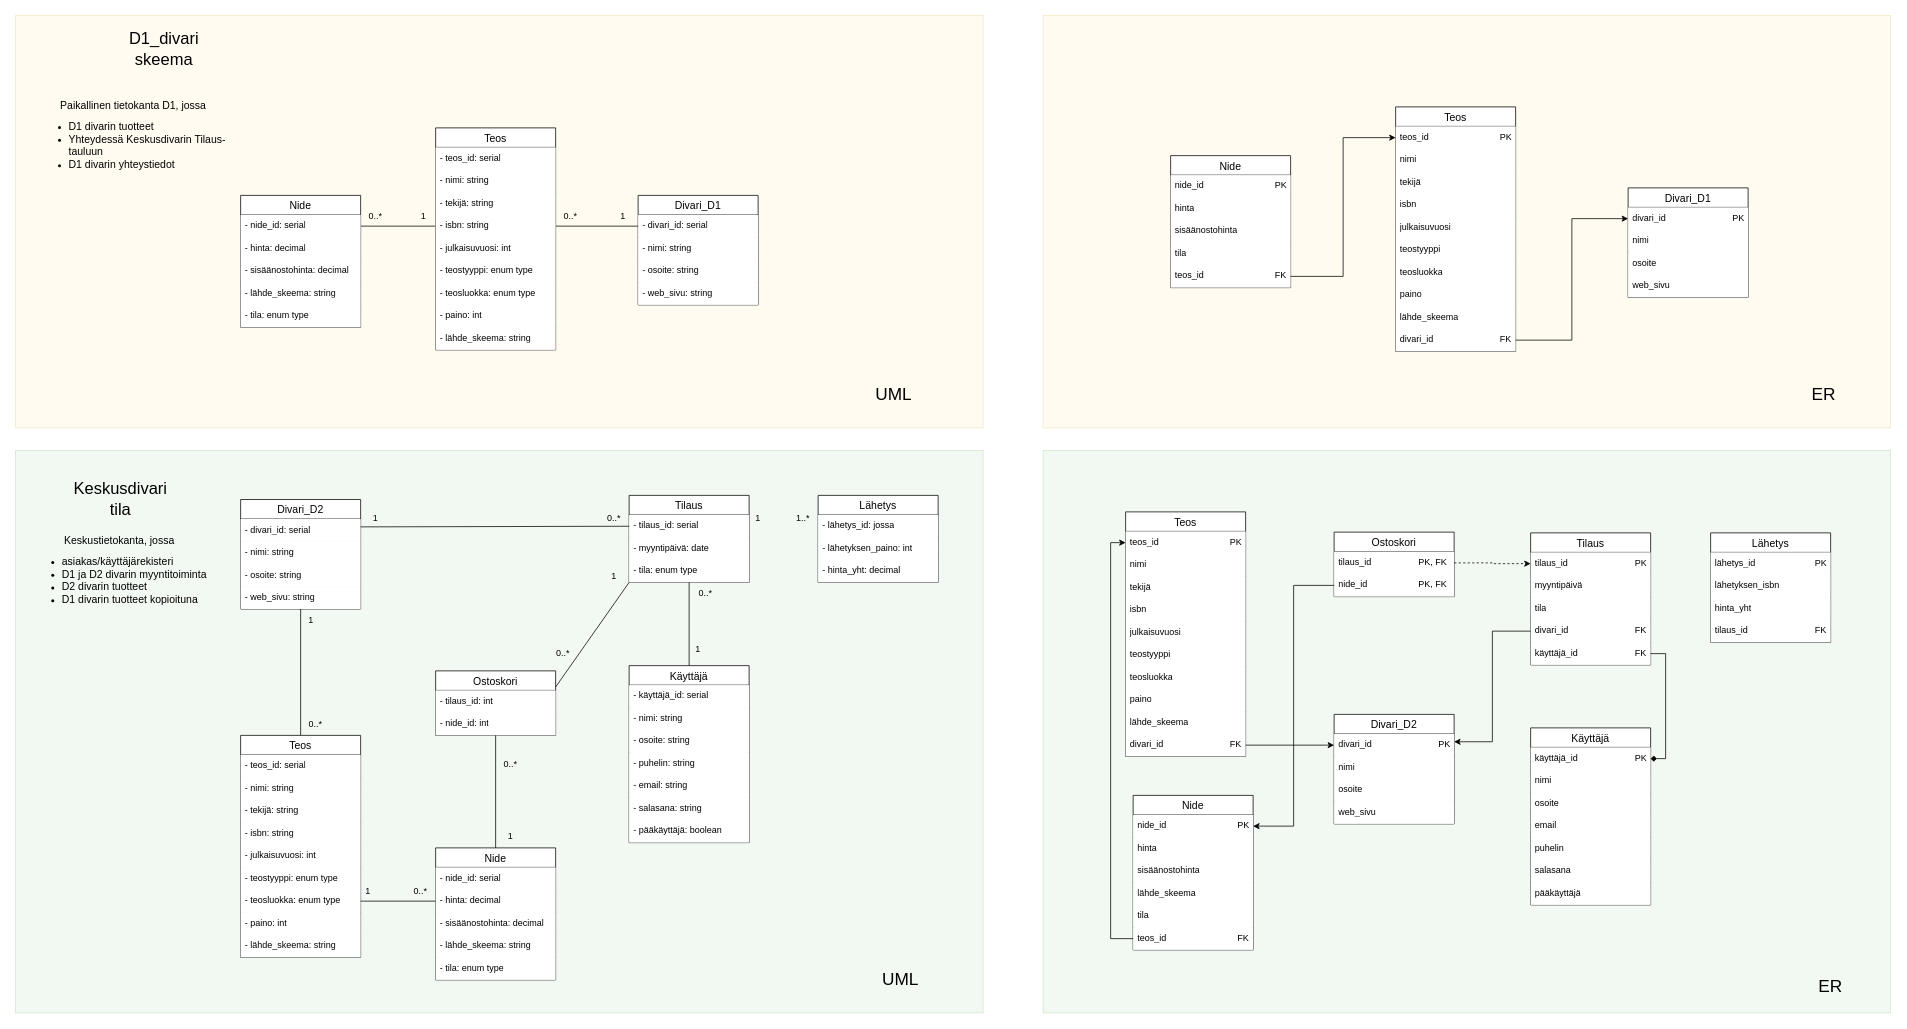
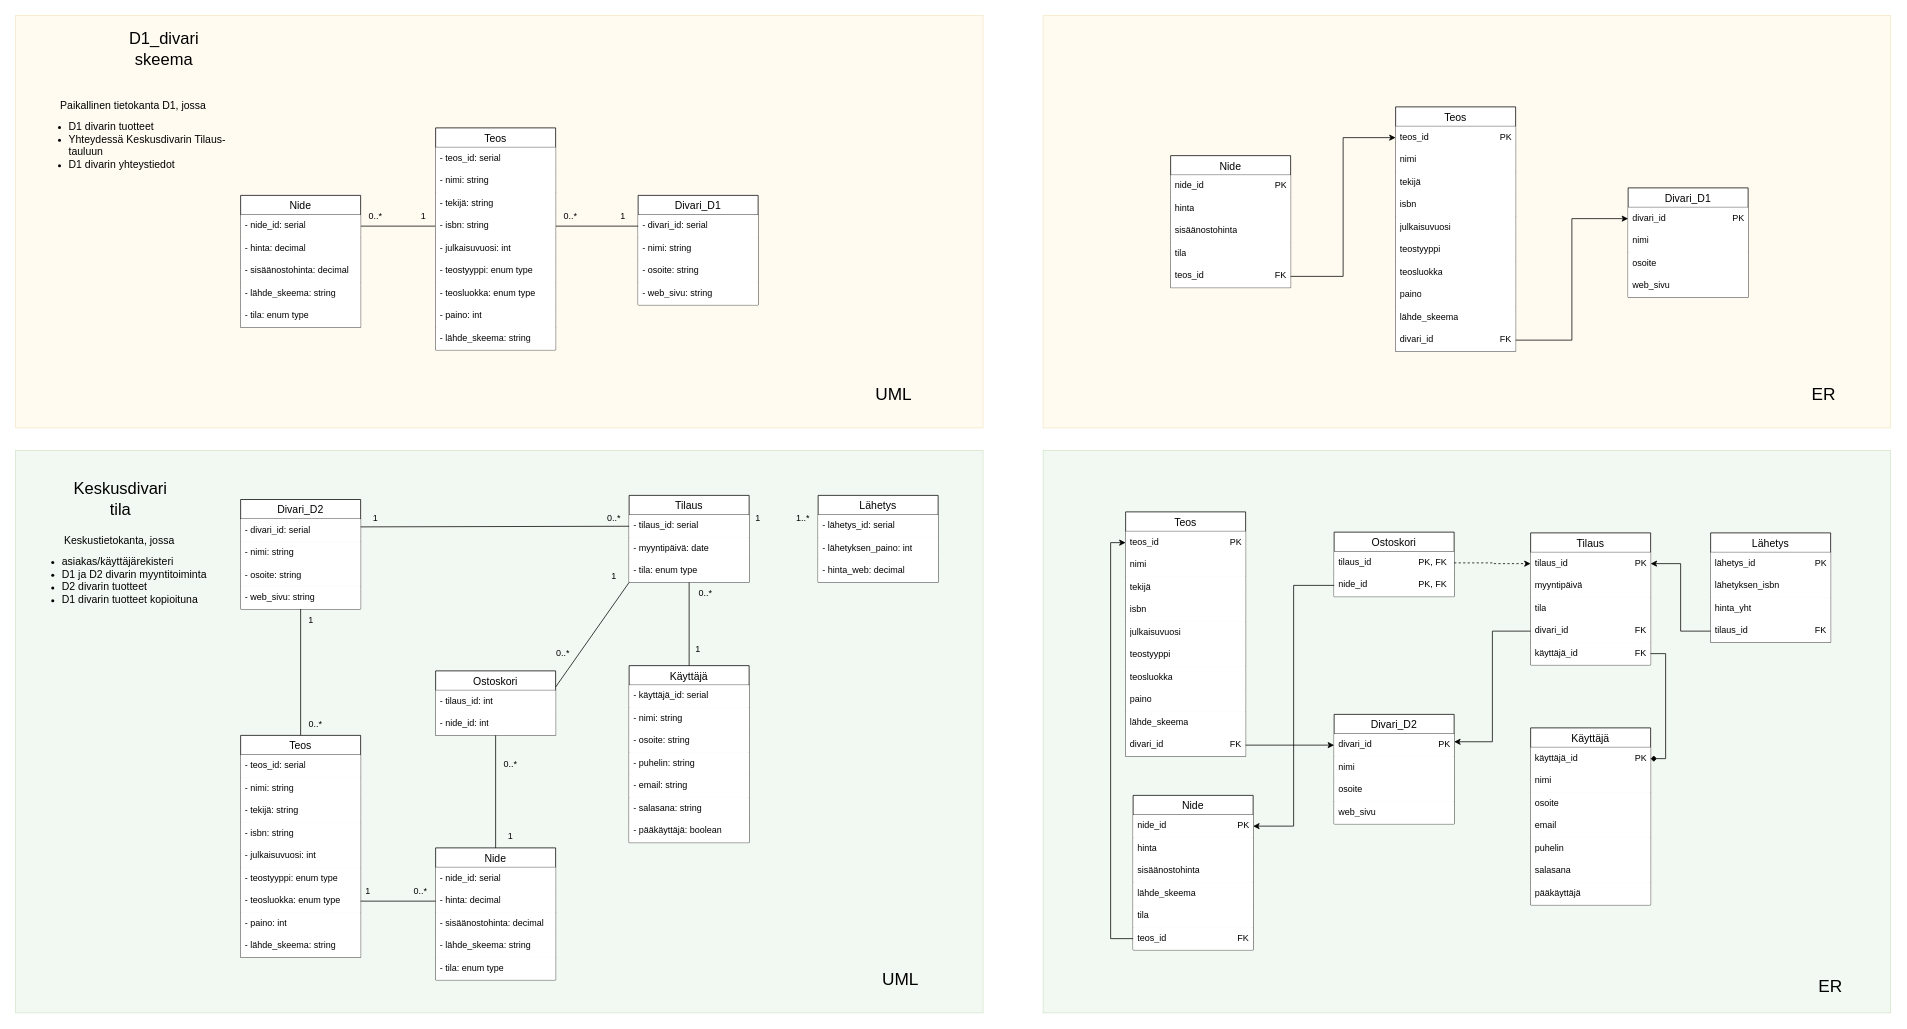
(864, 526) -> (865, 526)
(866, 571) -> (866, 571)
none -> (1680, 586)
